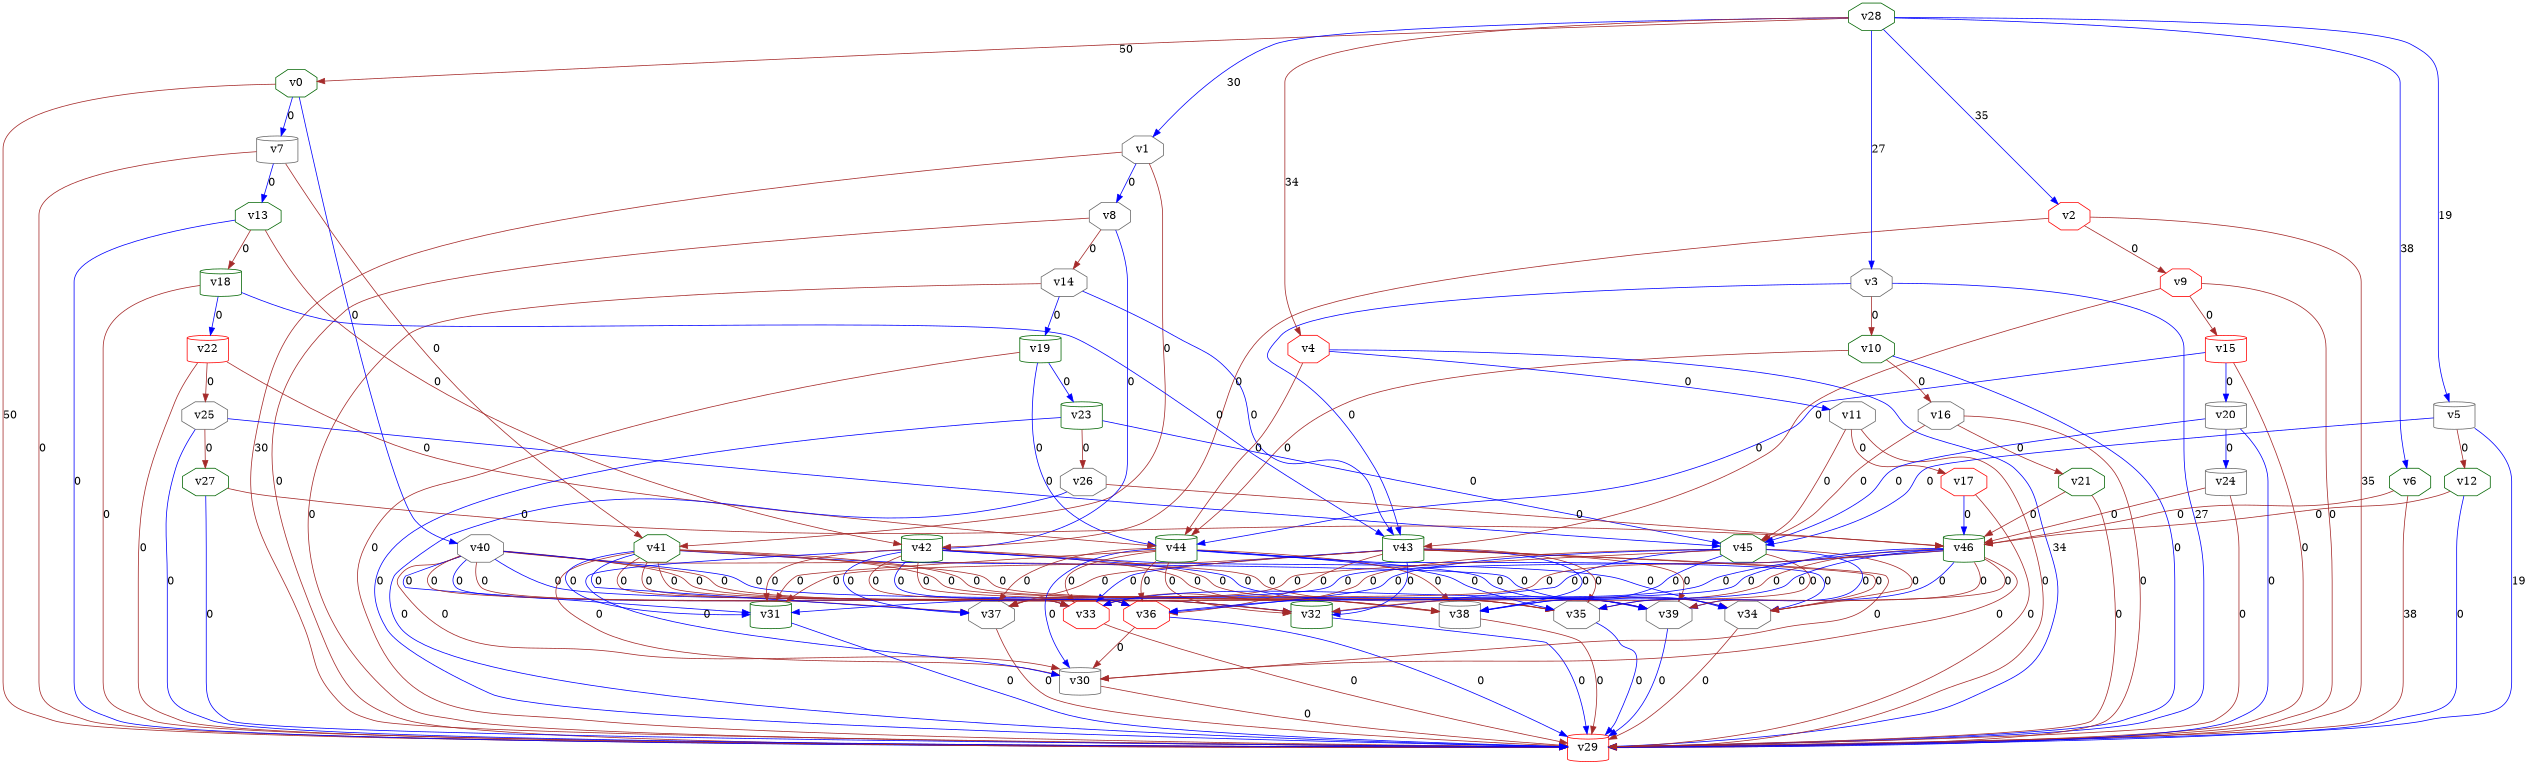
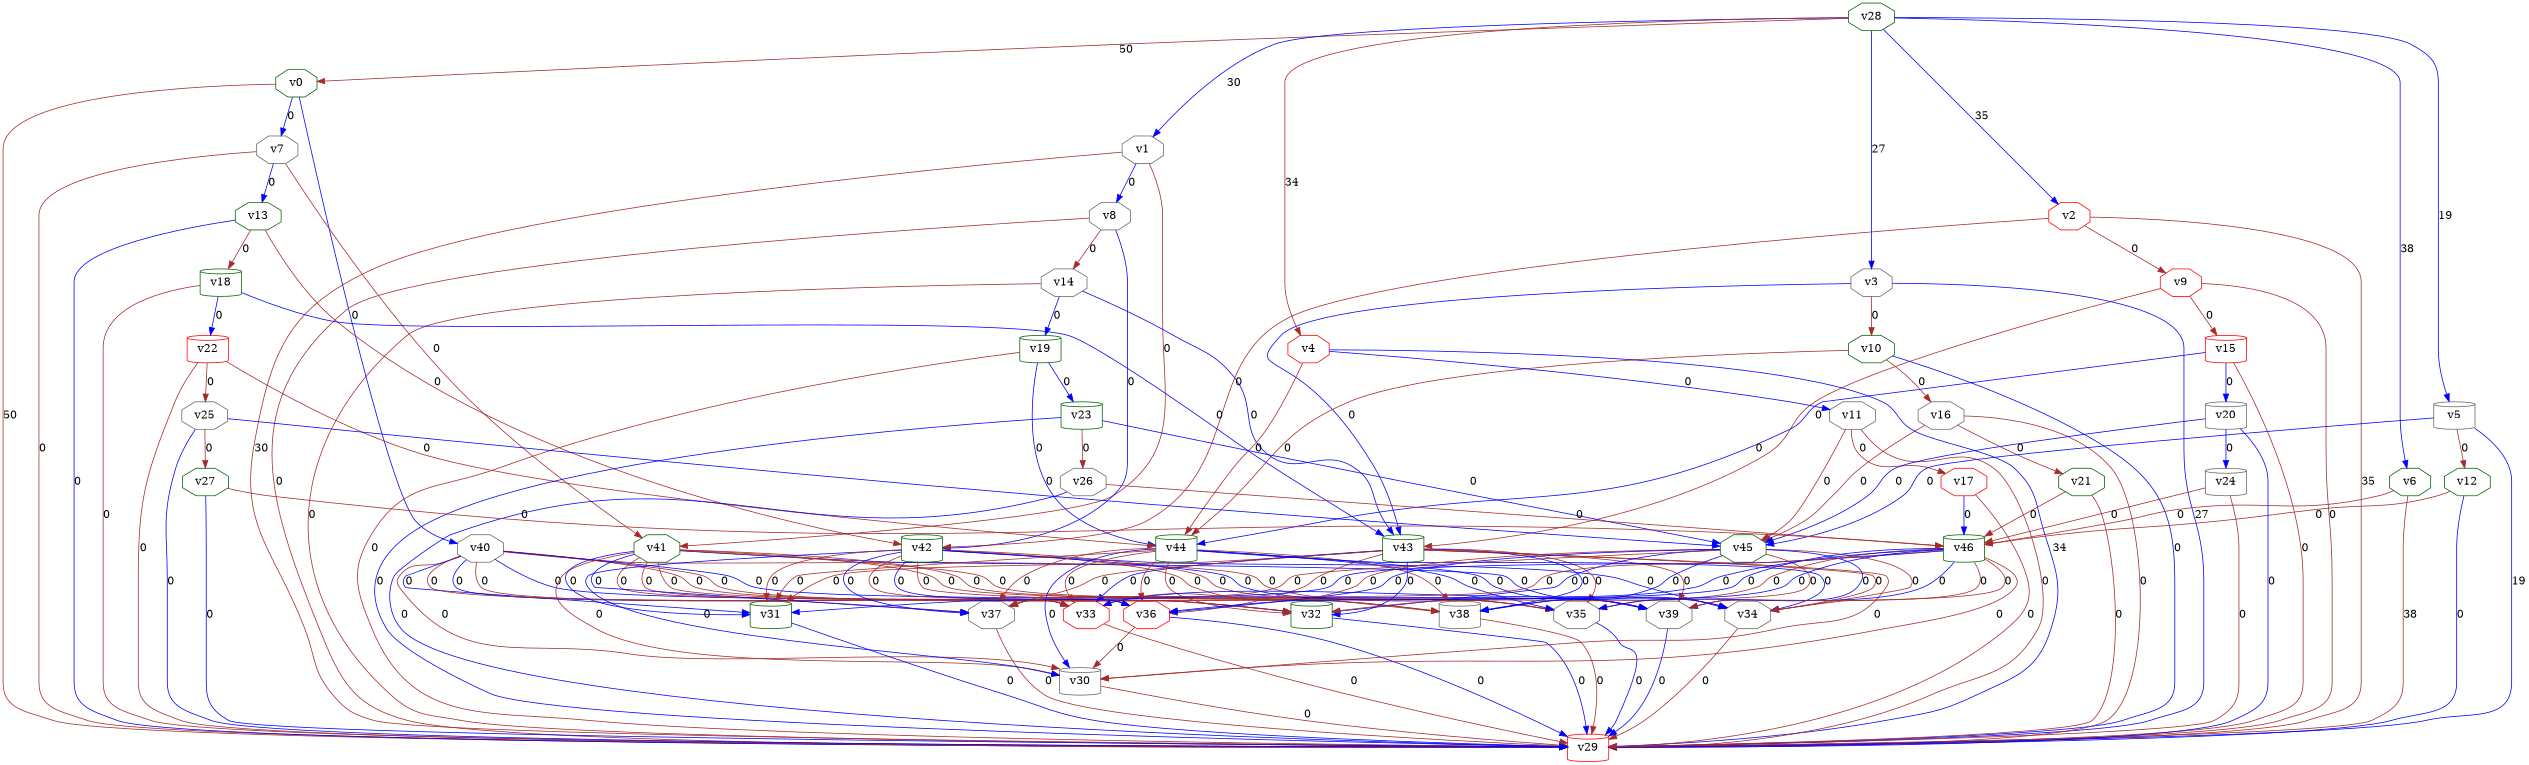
(277, 150) -> (277, 150)
